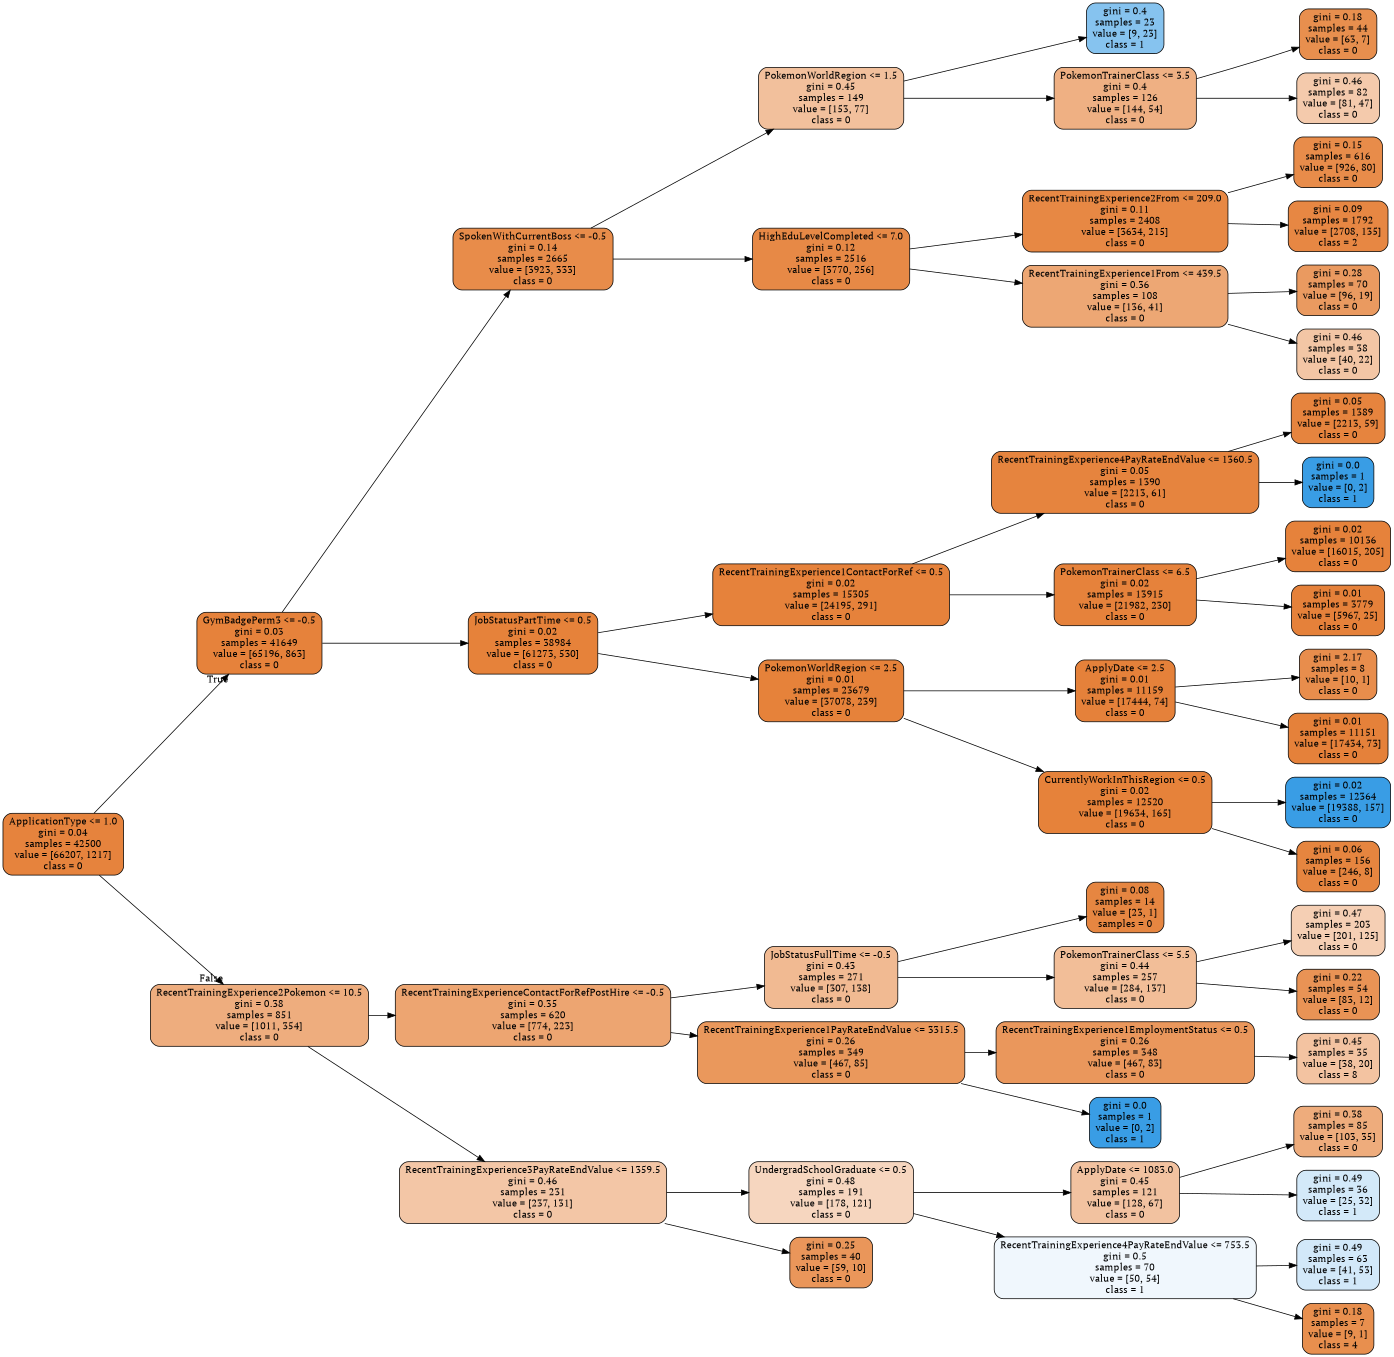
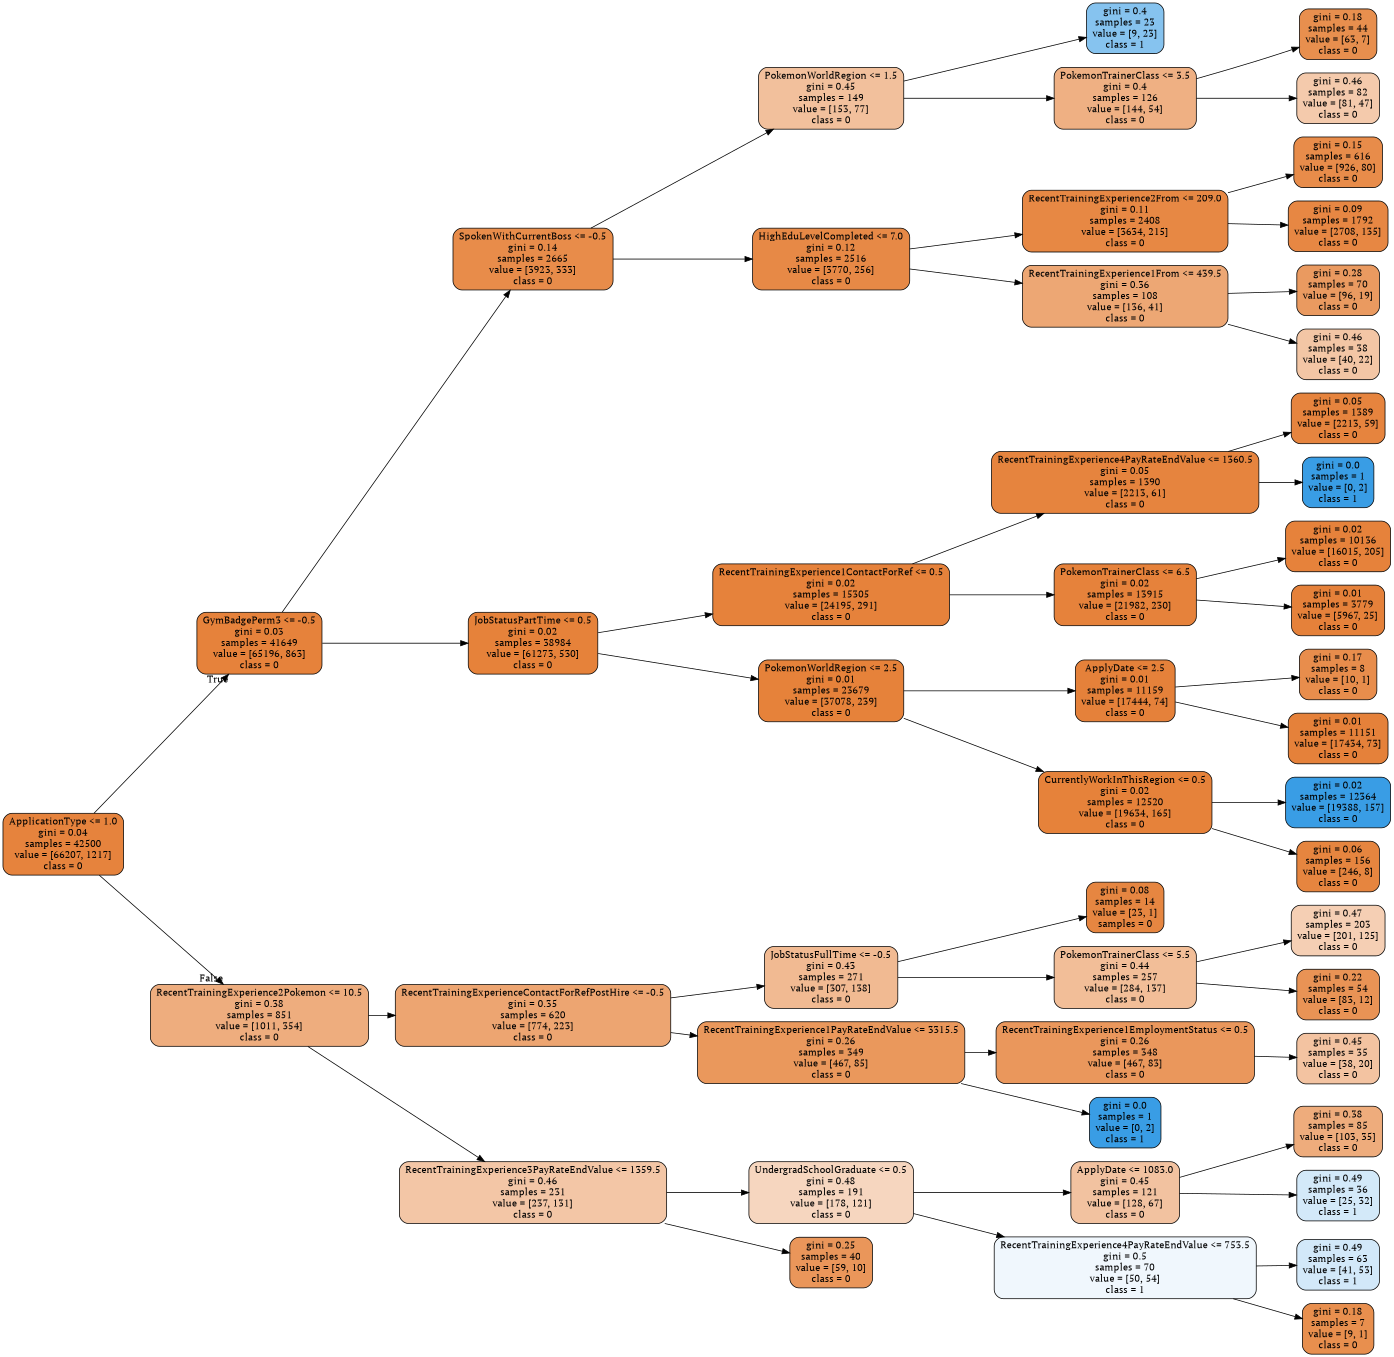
(1338, 226) -> (1338, 226)
(1338, 674) -> (1338, 674)
(1338, 1059) -> (1338, 1059)
(1338, 1329) -> (1338, 1329)
